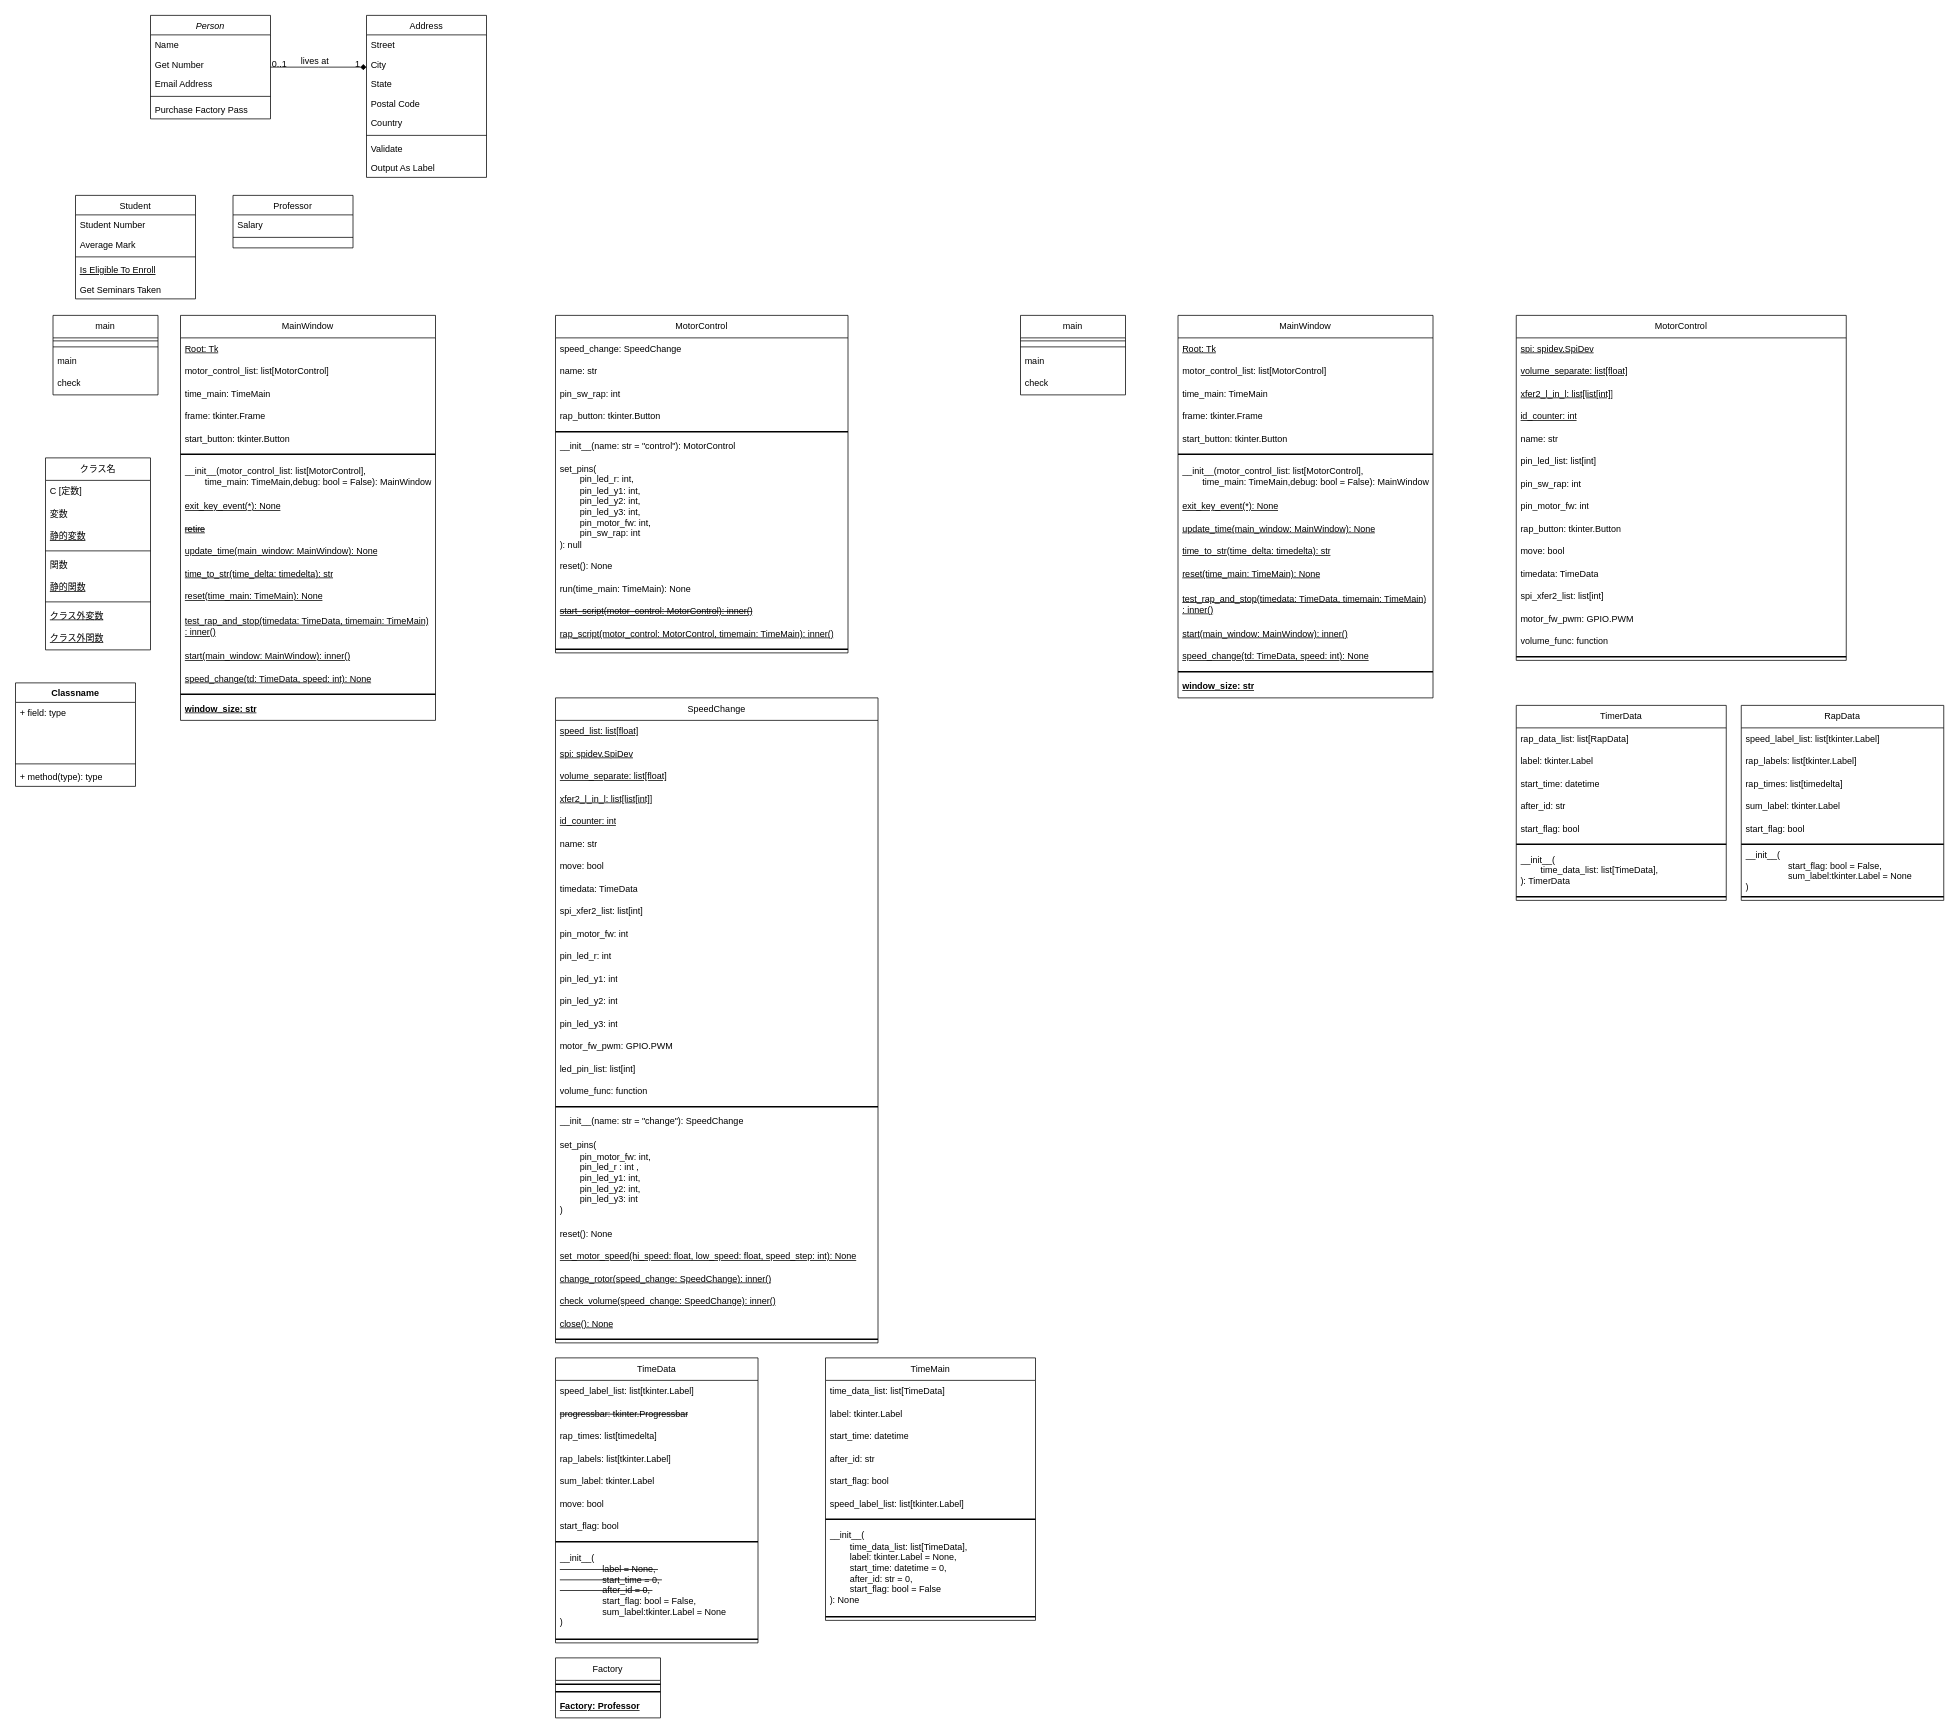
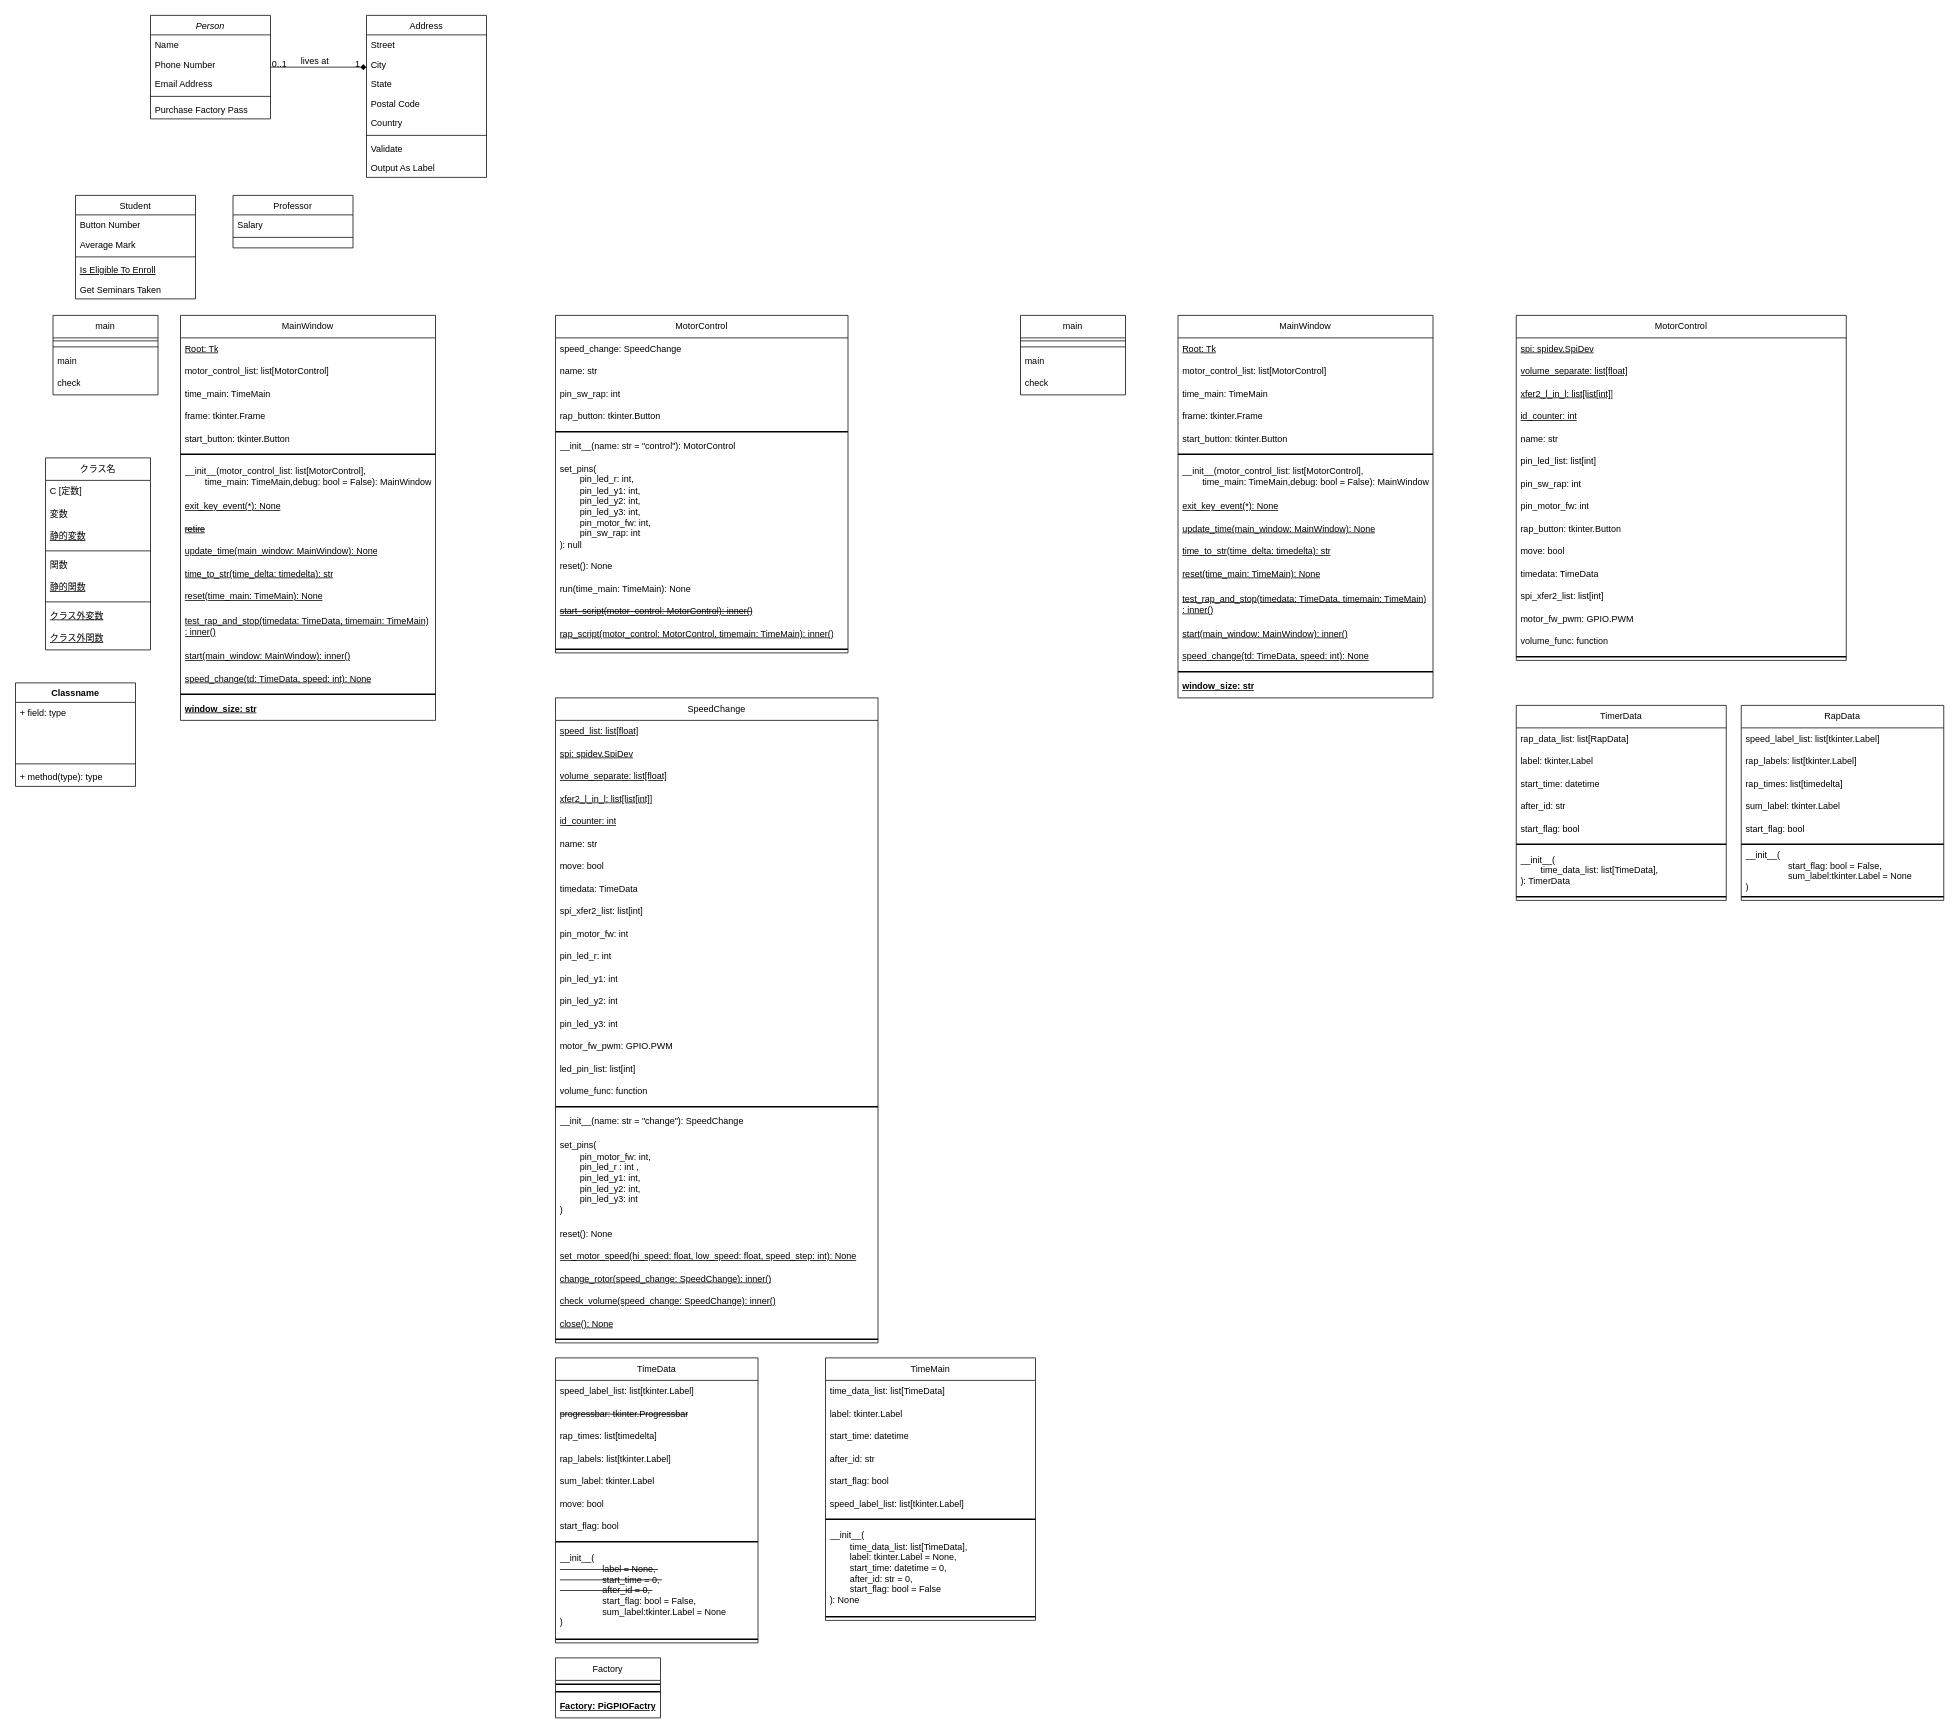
(179, 65) -> (184, 65)
(114, 225) -> (111, 225)
(603, 1707) -> (609, 1707)
